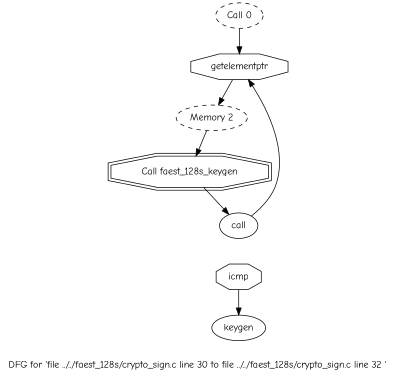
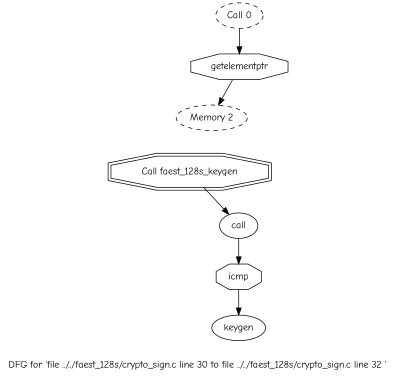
(203, 140) -> none
(279, 153) -> (239, 248)
